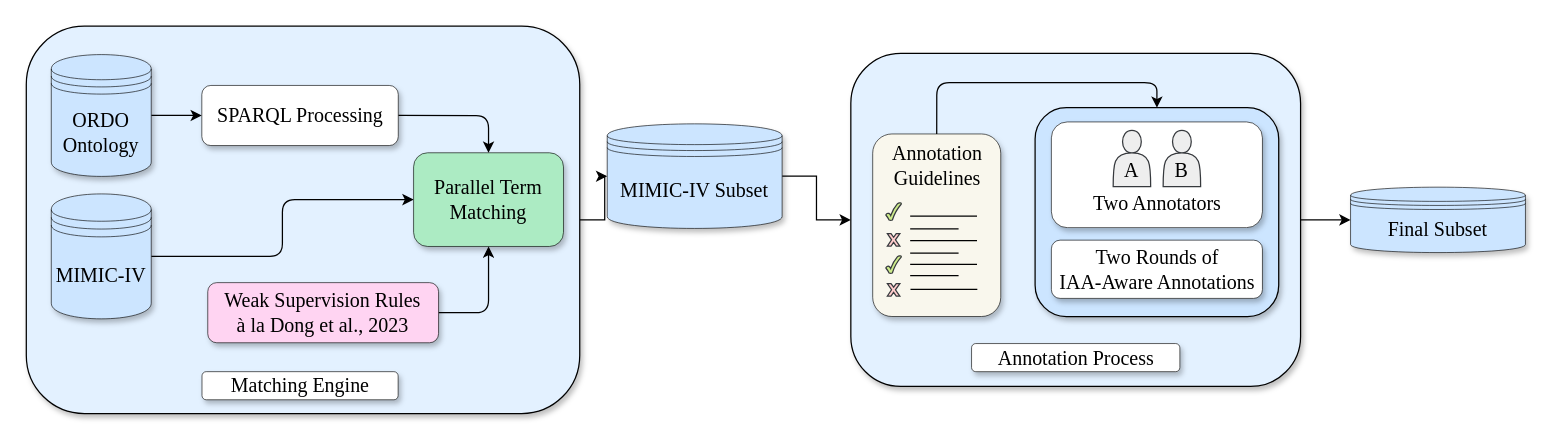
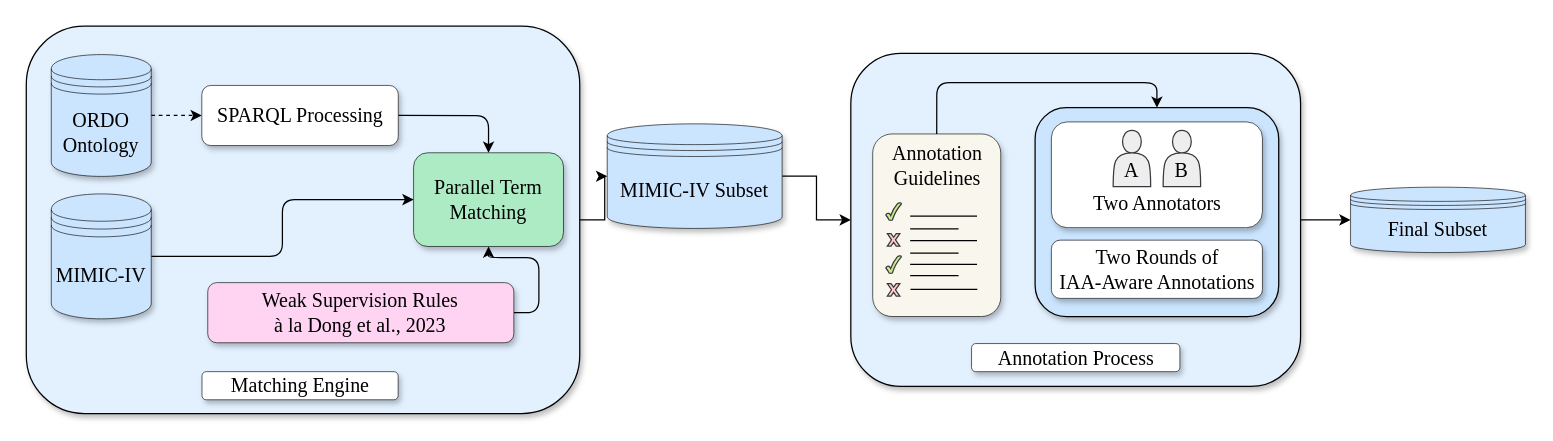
(173, 116) -> (173, 116)
(323, 313) -> (360, 313)
